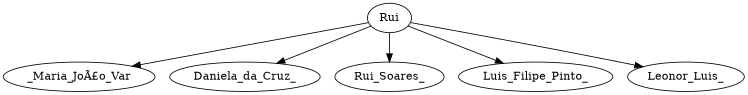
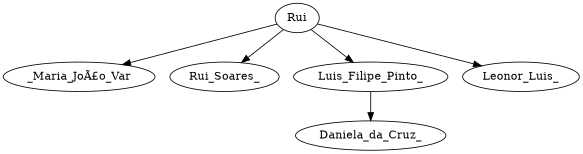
(328, 43) -> (371, 102)
